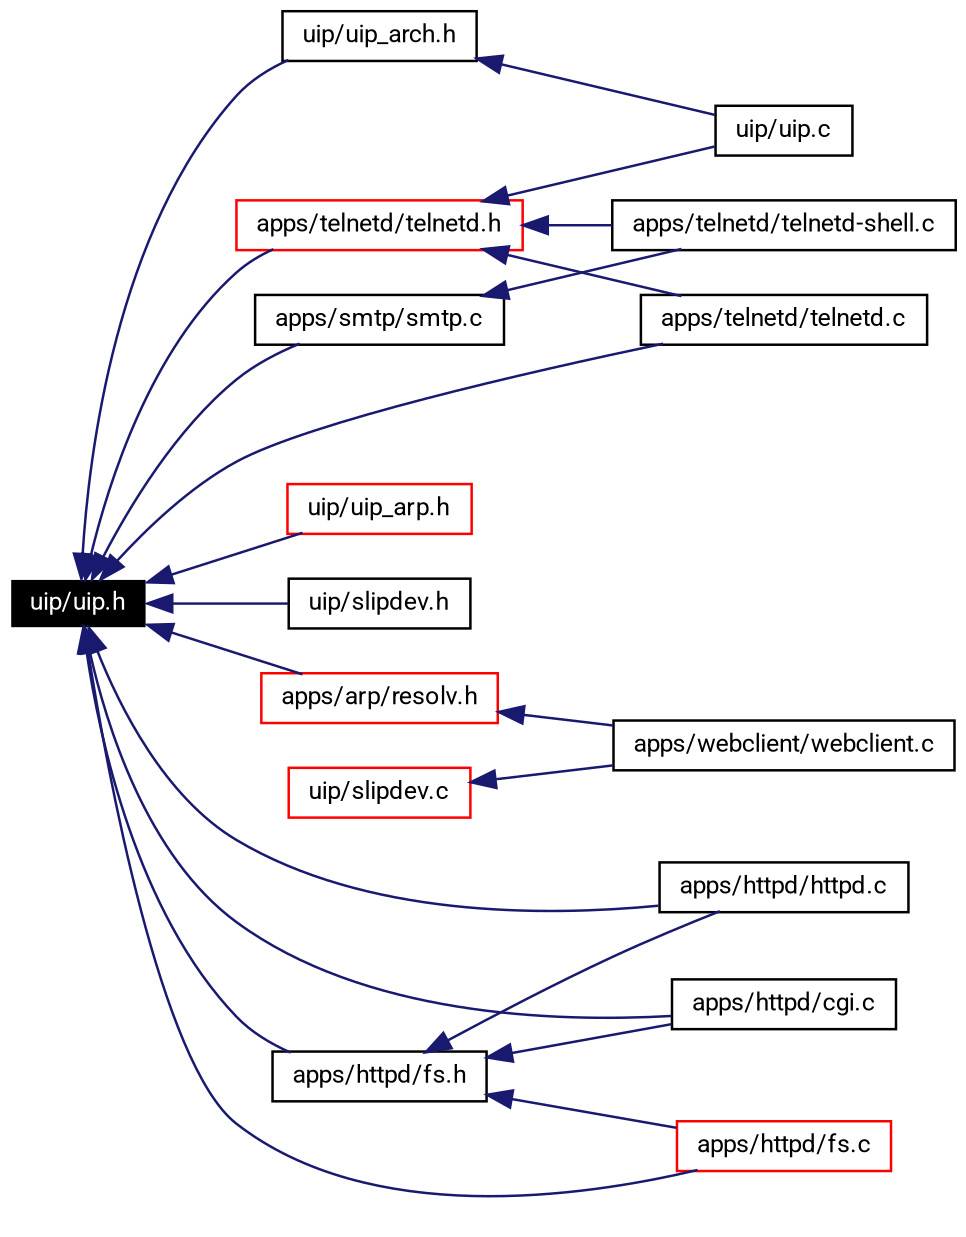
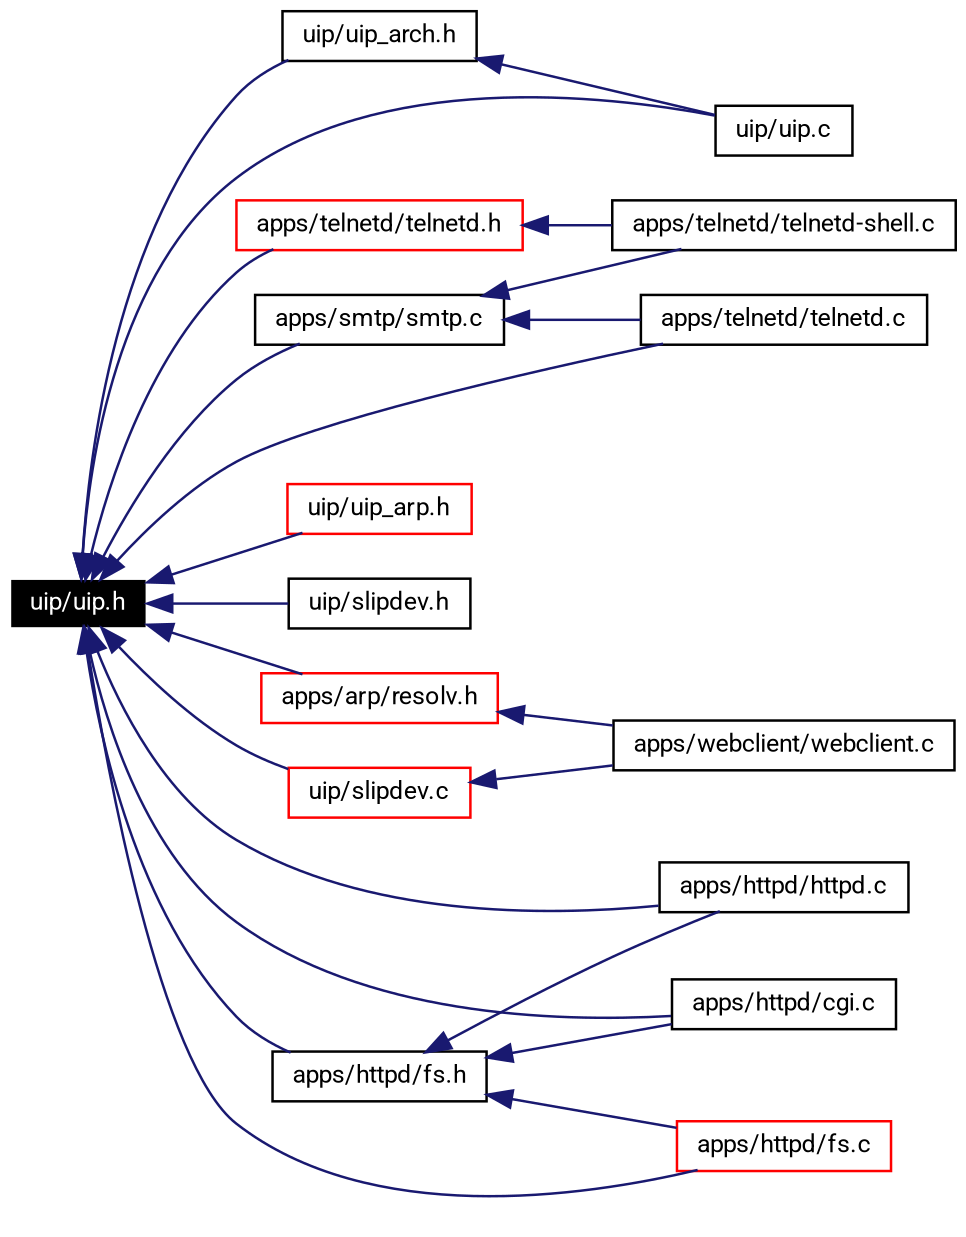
(611, 171) -> (270, 157)
(616, 281) -> (585, 320)
none -> (197, 718)
